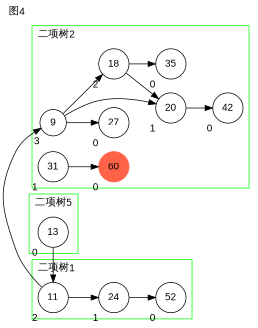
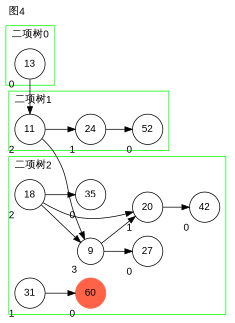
(80, 97) -> (58, 221)
(54, 202) -> (30, 34)
